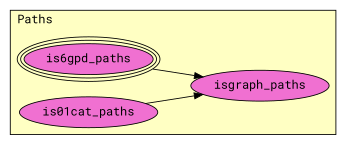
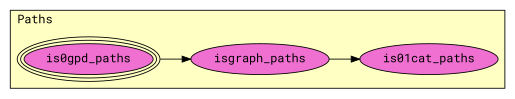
(89, 59) -> (89, 59)
(170, 100) -> (340, 59)
